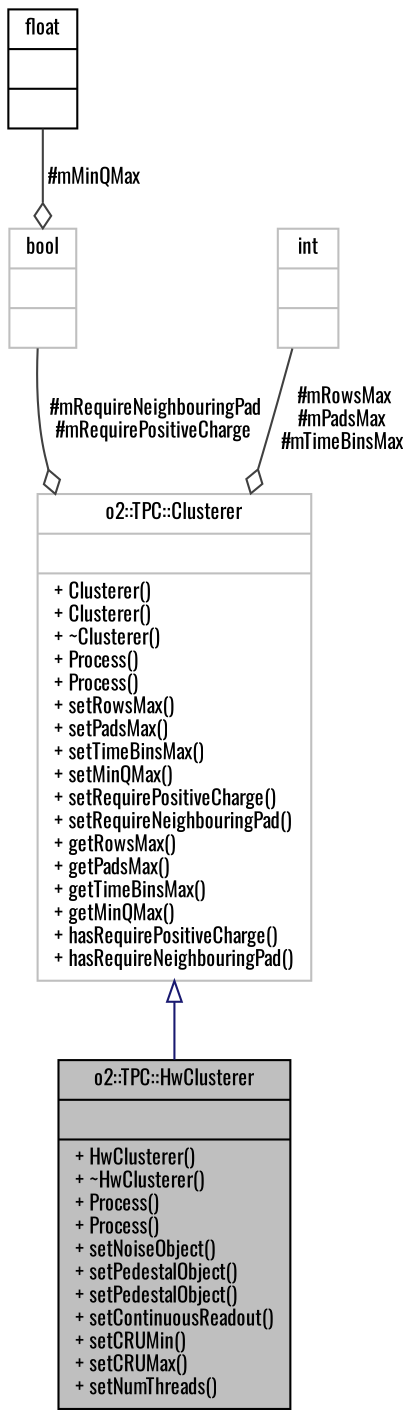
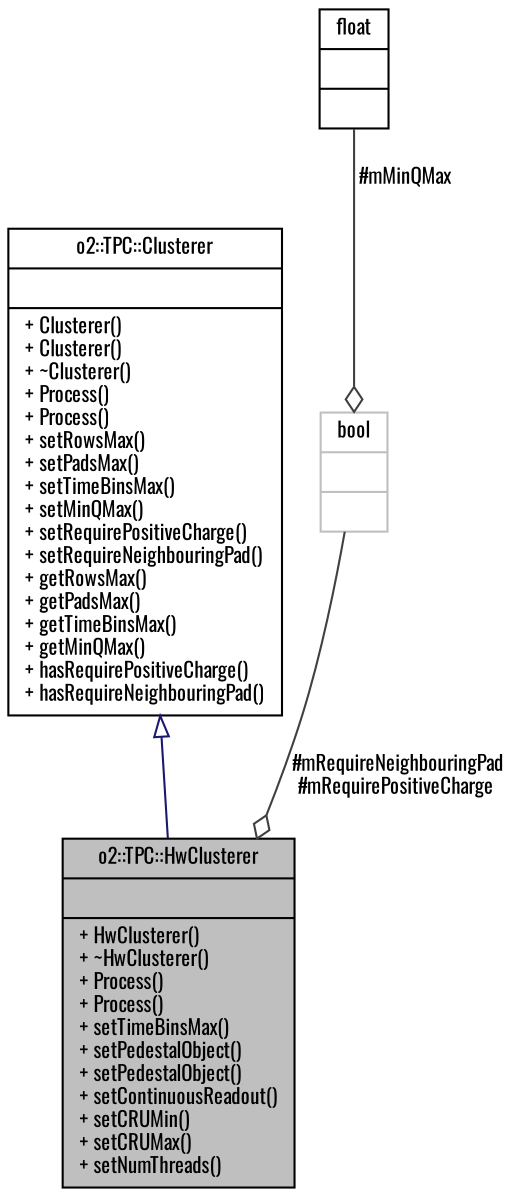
(308, 288) -> none
(38, 410) -> (314, 676)
(174, 737) -> (145, 472)
(145, 1250) -> (155, 1029)
